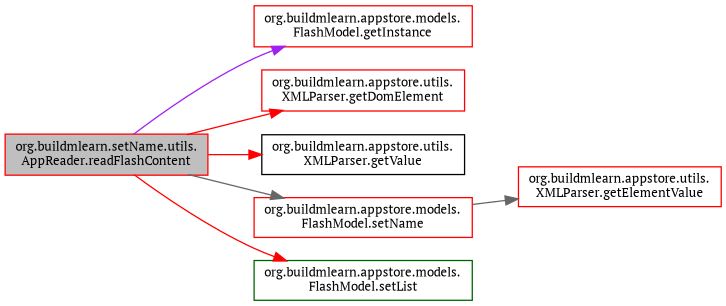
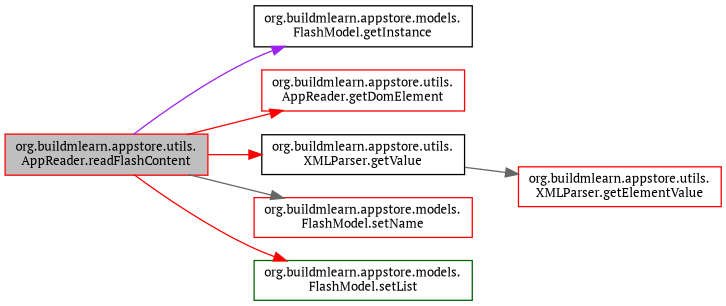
(363, 26) -> (363, 26)
(363, 90) -> (363, 90)
(107, 155) -> (107, 155)
(489, 202) -> (485, 170)
